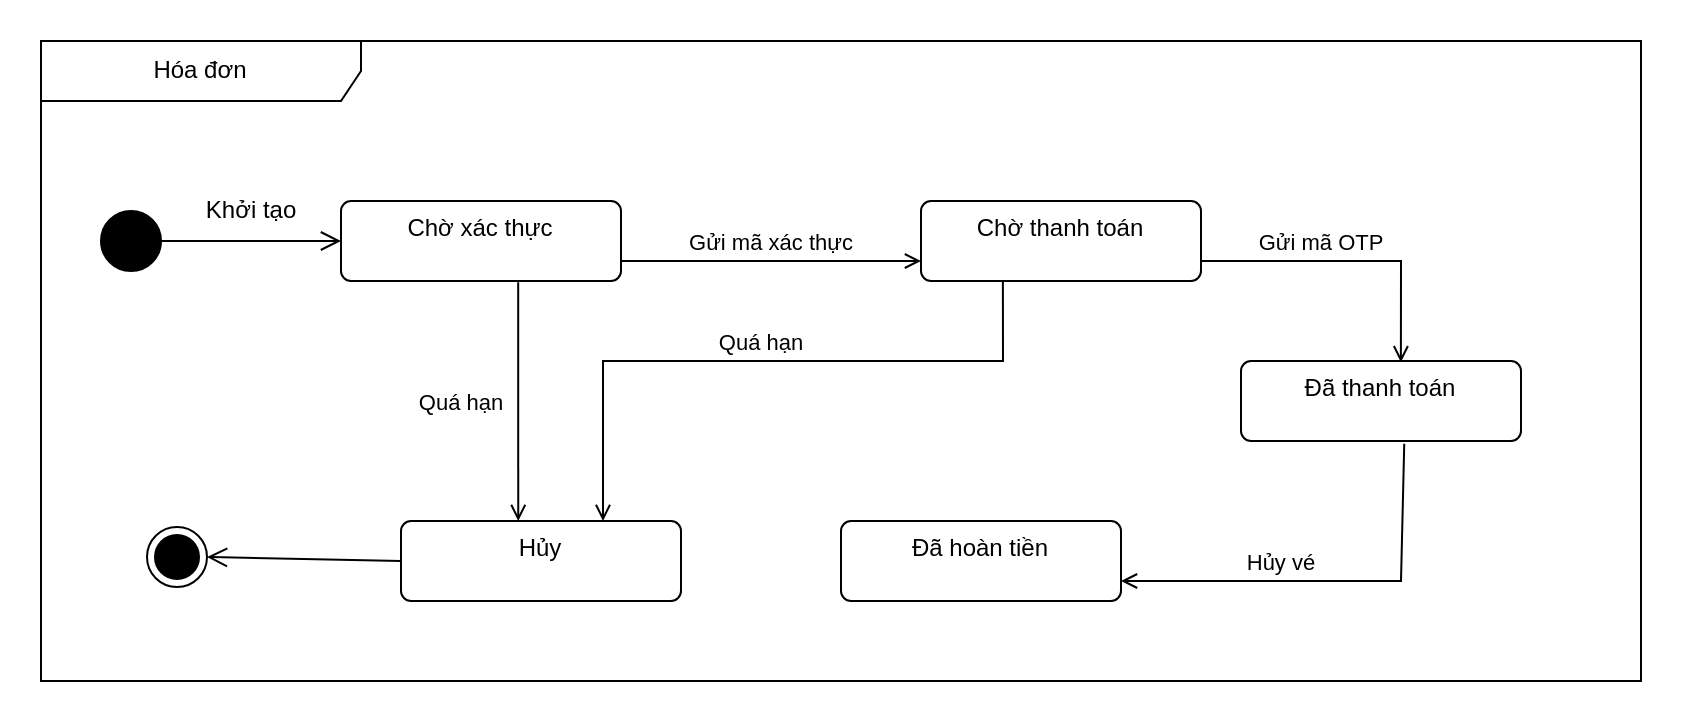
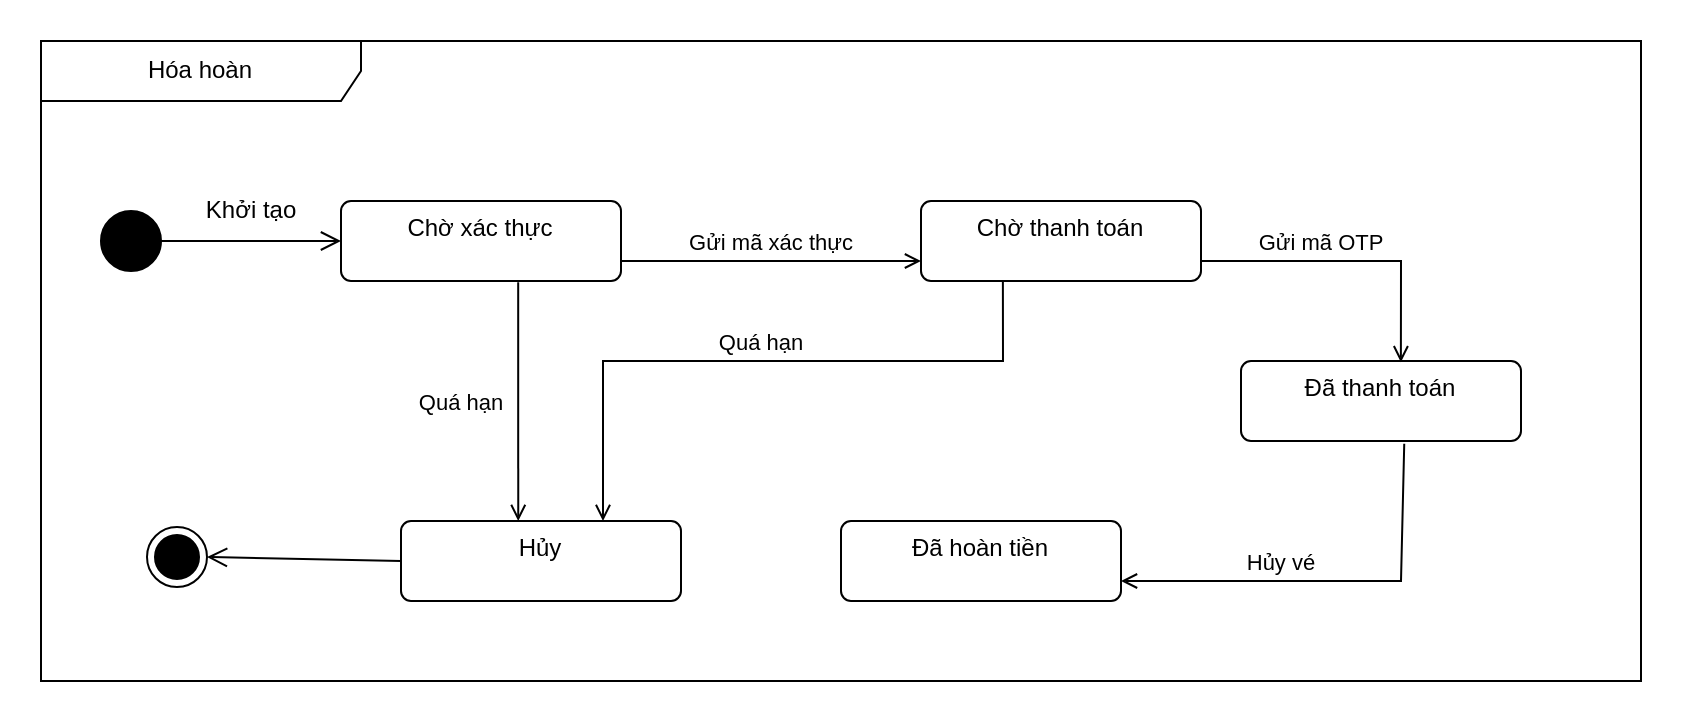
(201, 71) -> (201, 71)
